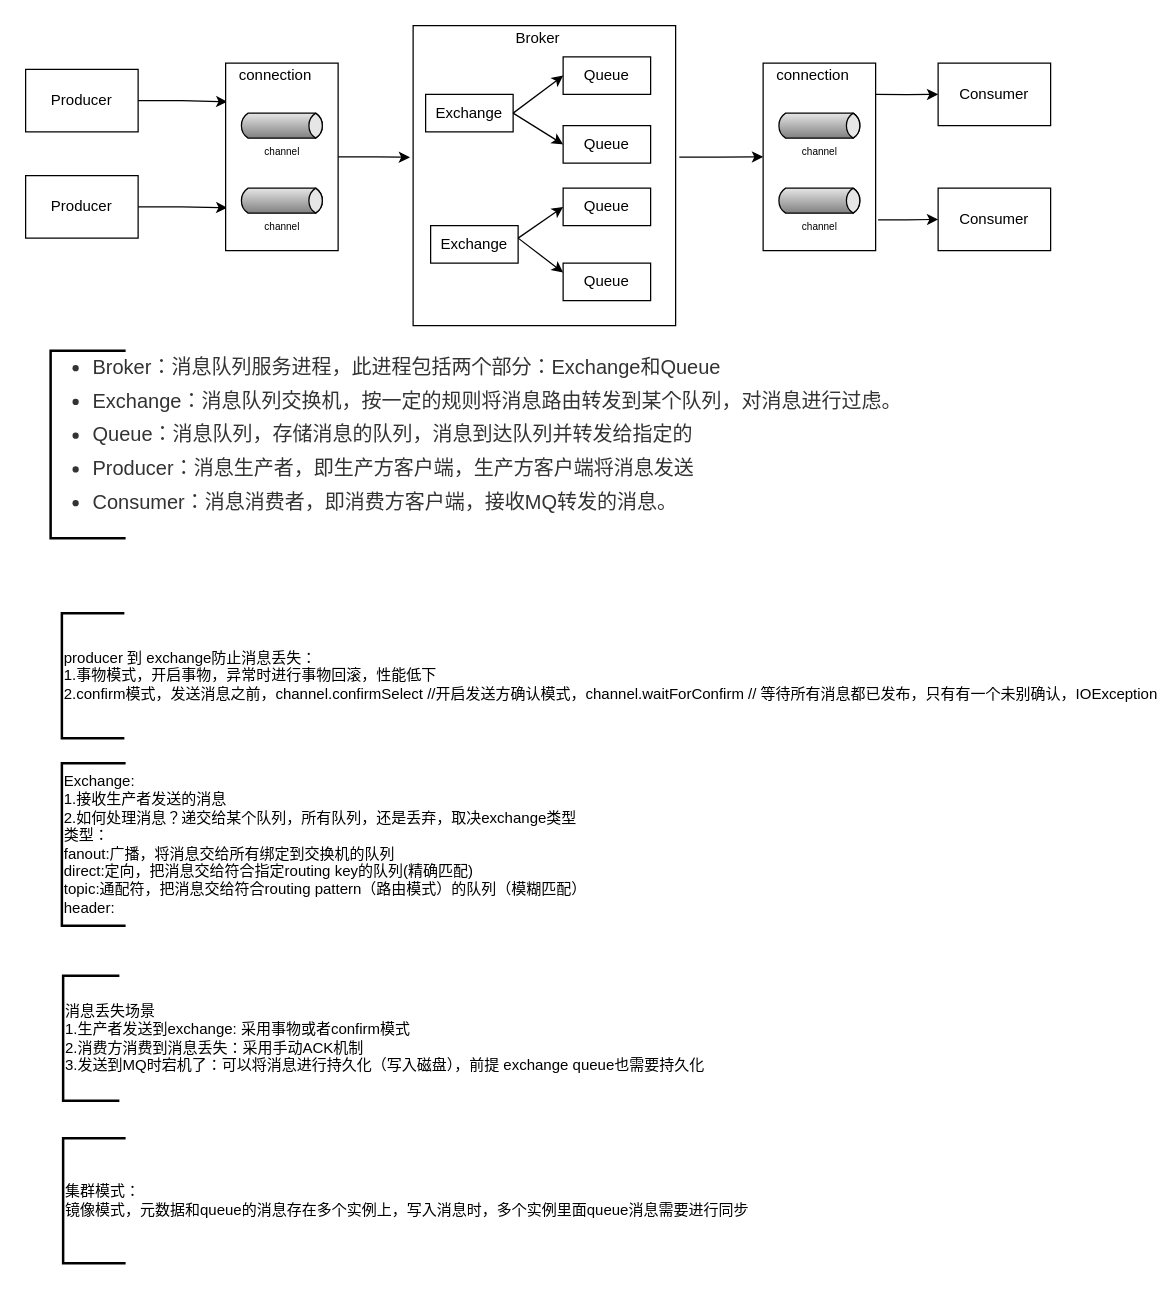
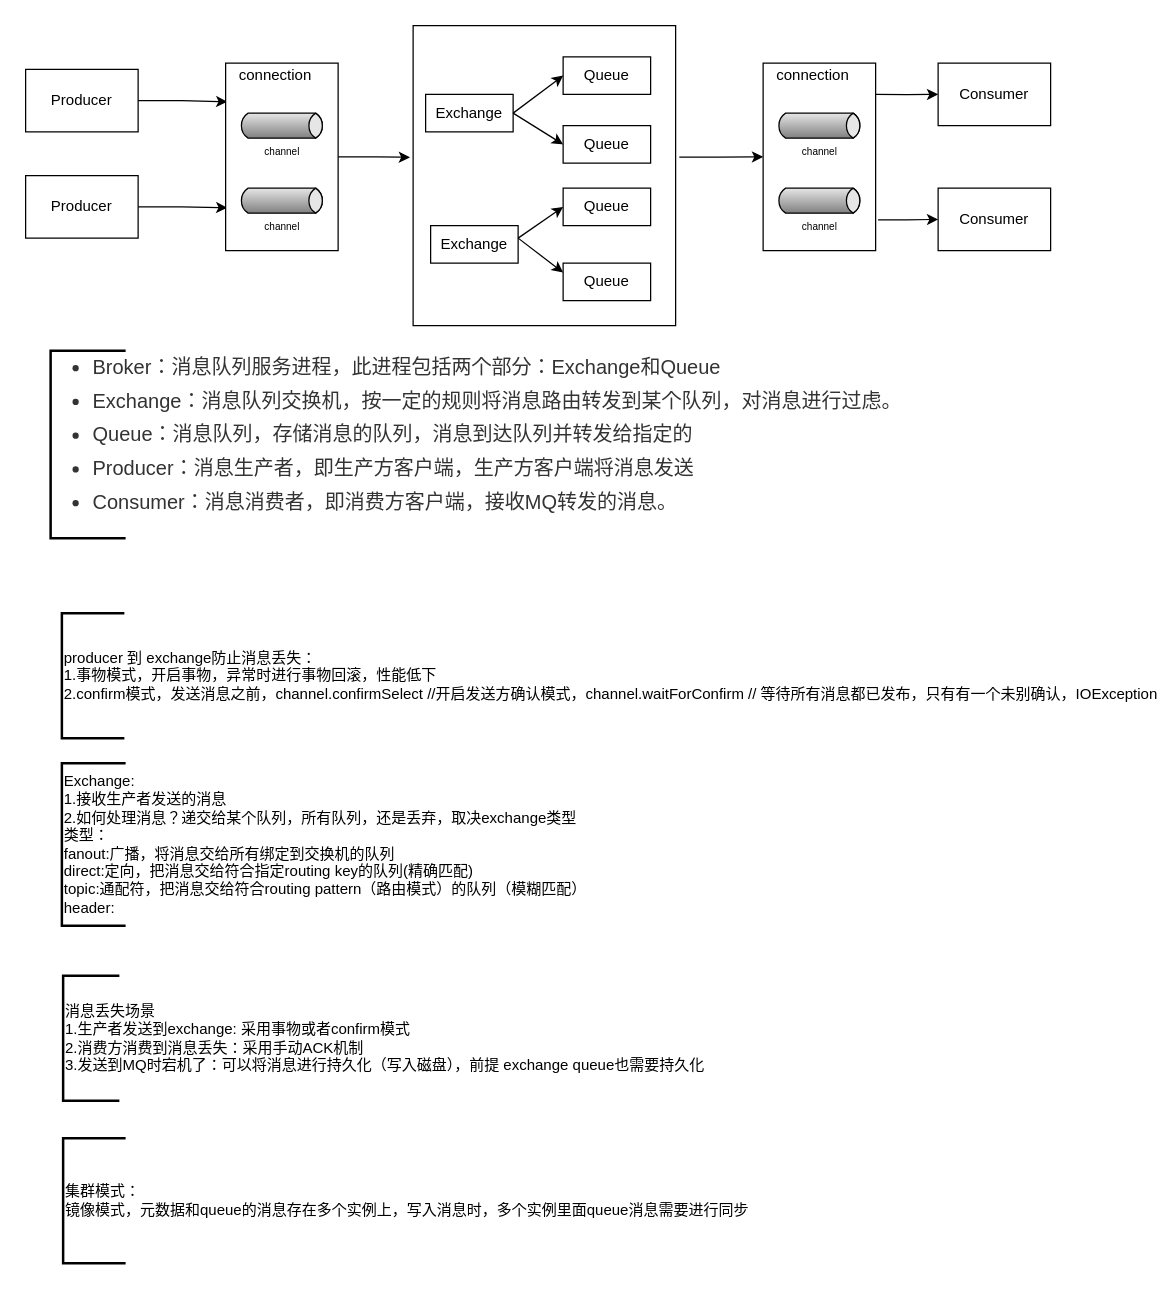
(538, 38) -> none
